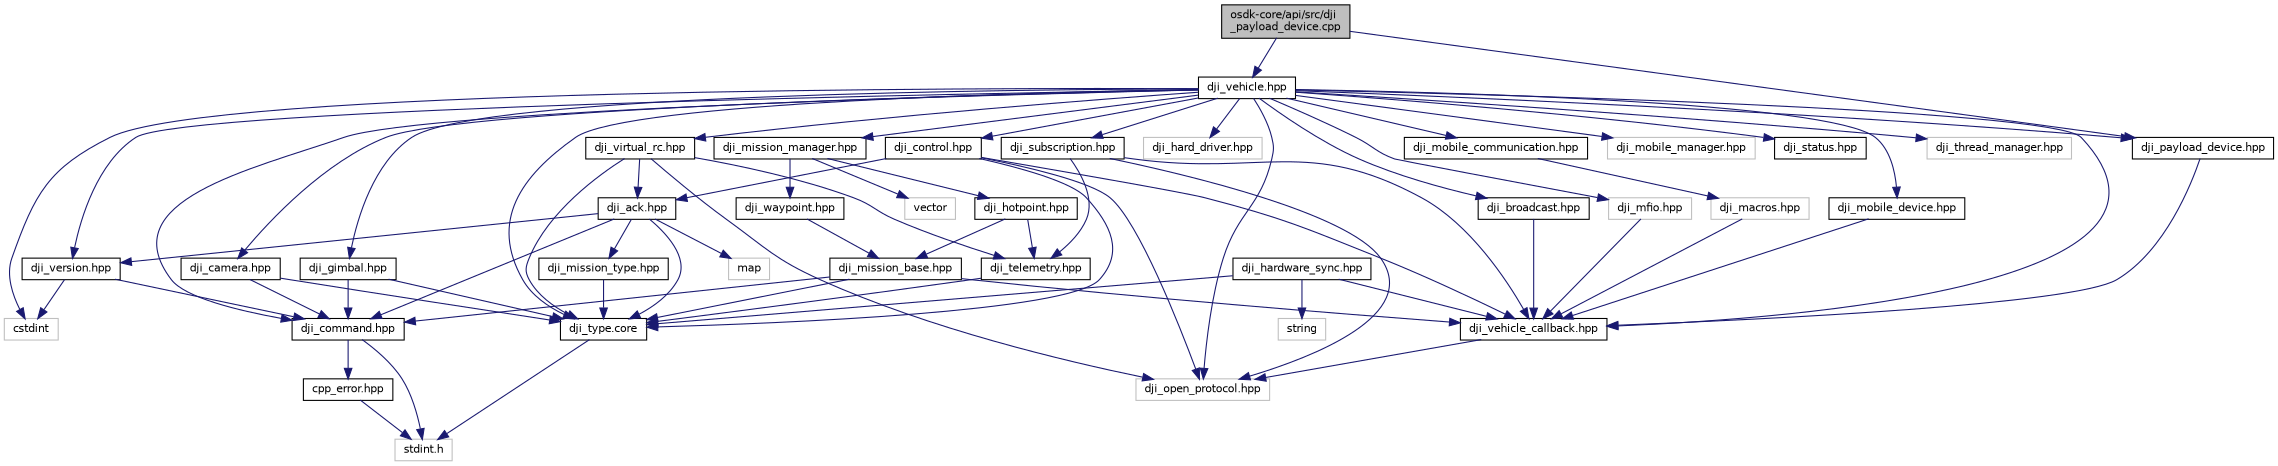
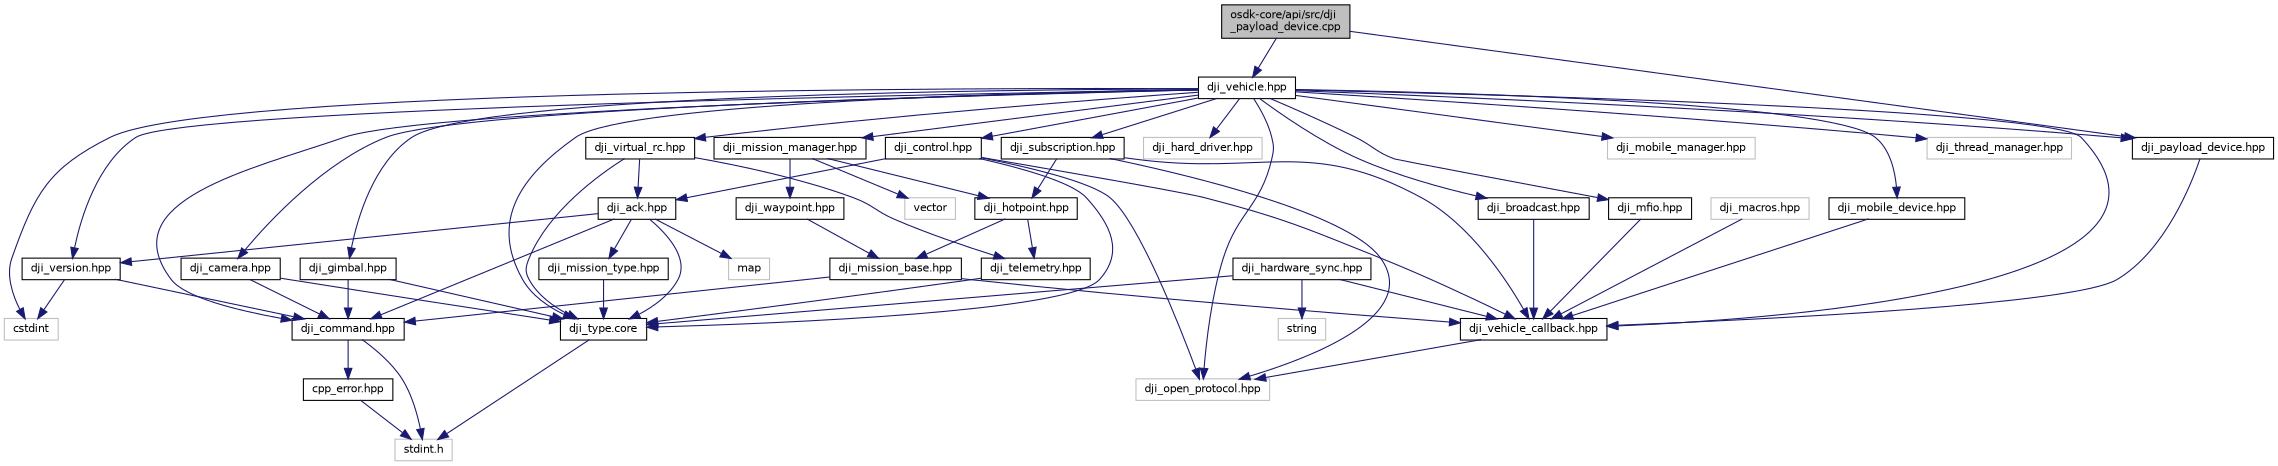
(1496, 148) -> none
(1820, 148) -> none
(1650, 209) -> (1650, 209)
(1089, 211) -> (1047, 174)
(842, 289) -> none
(753, 298) -> none
